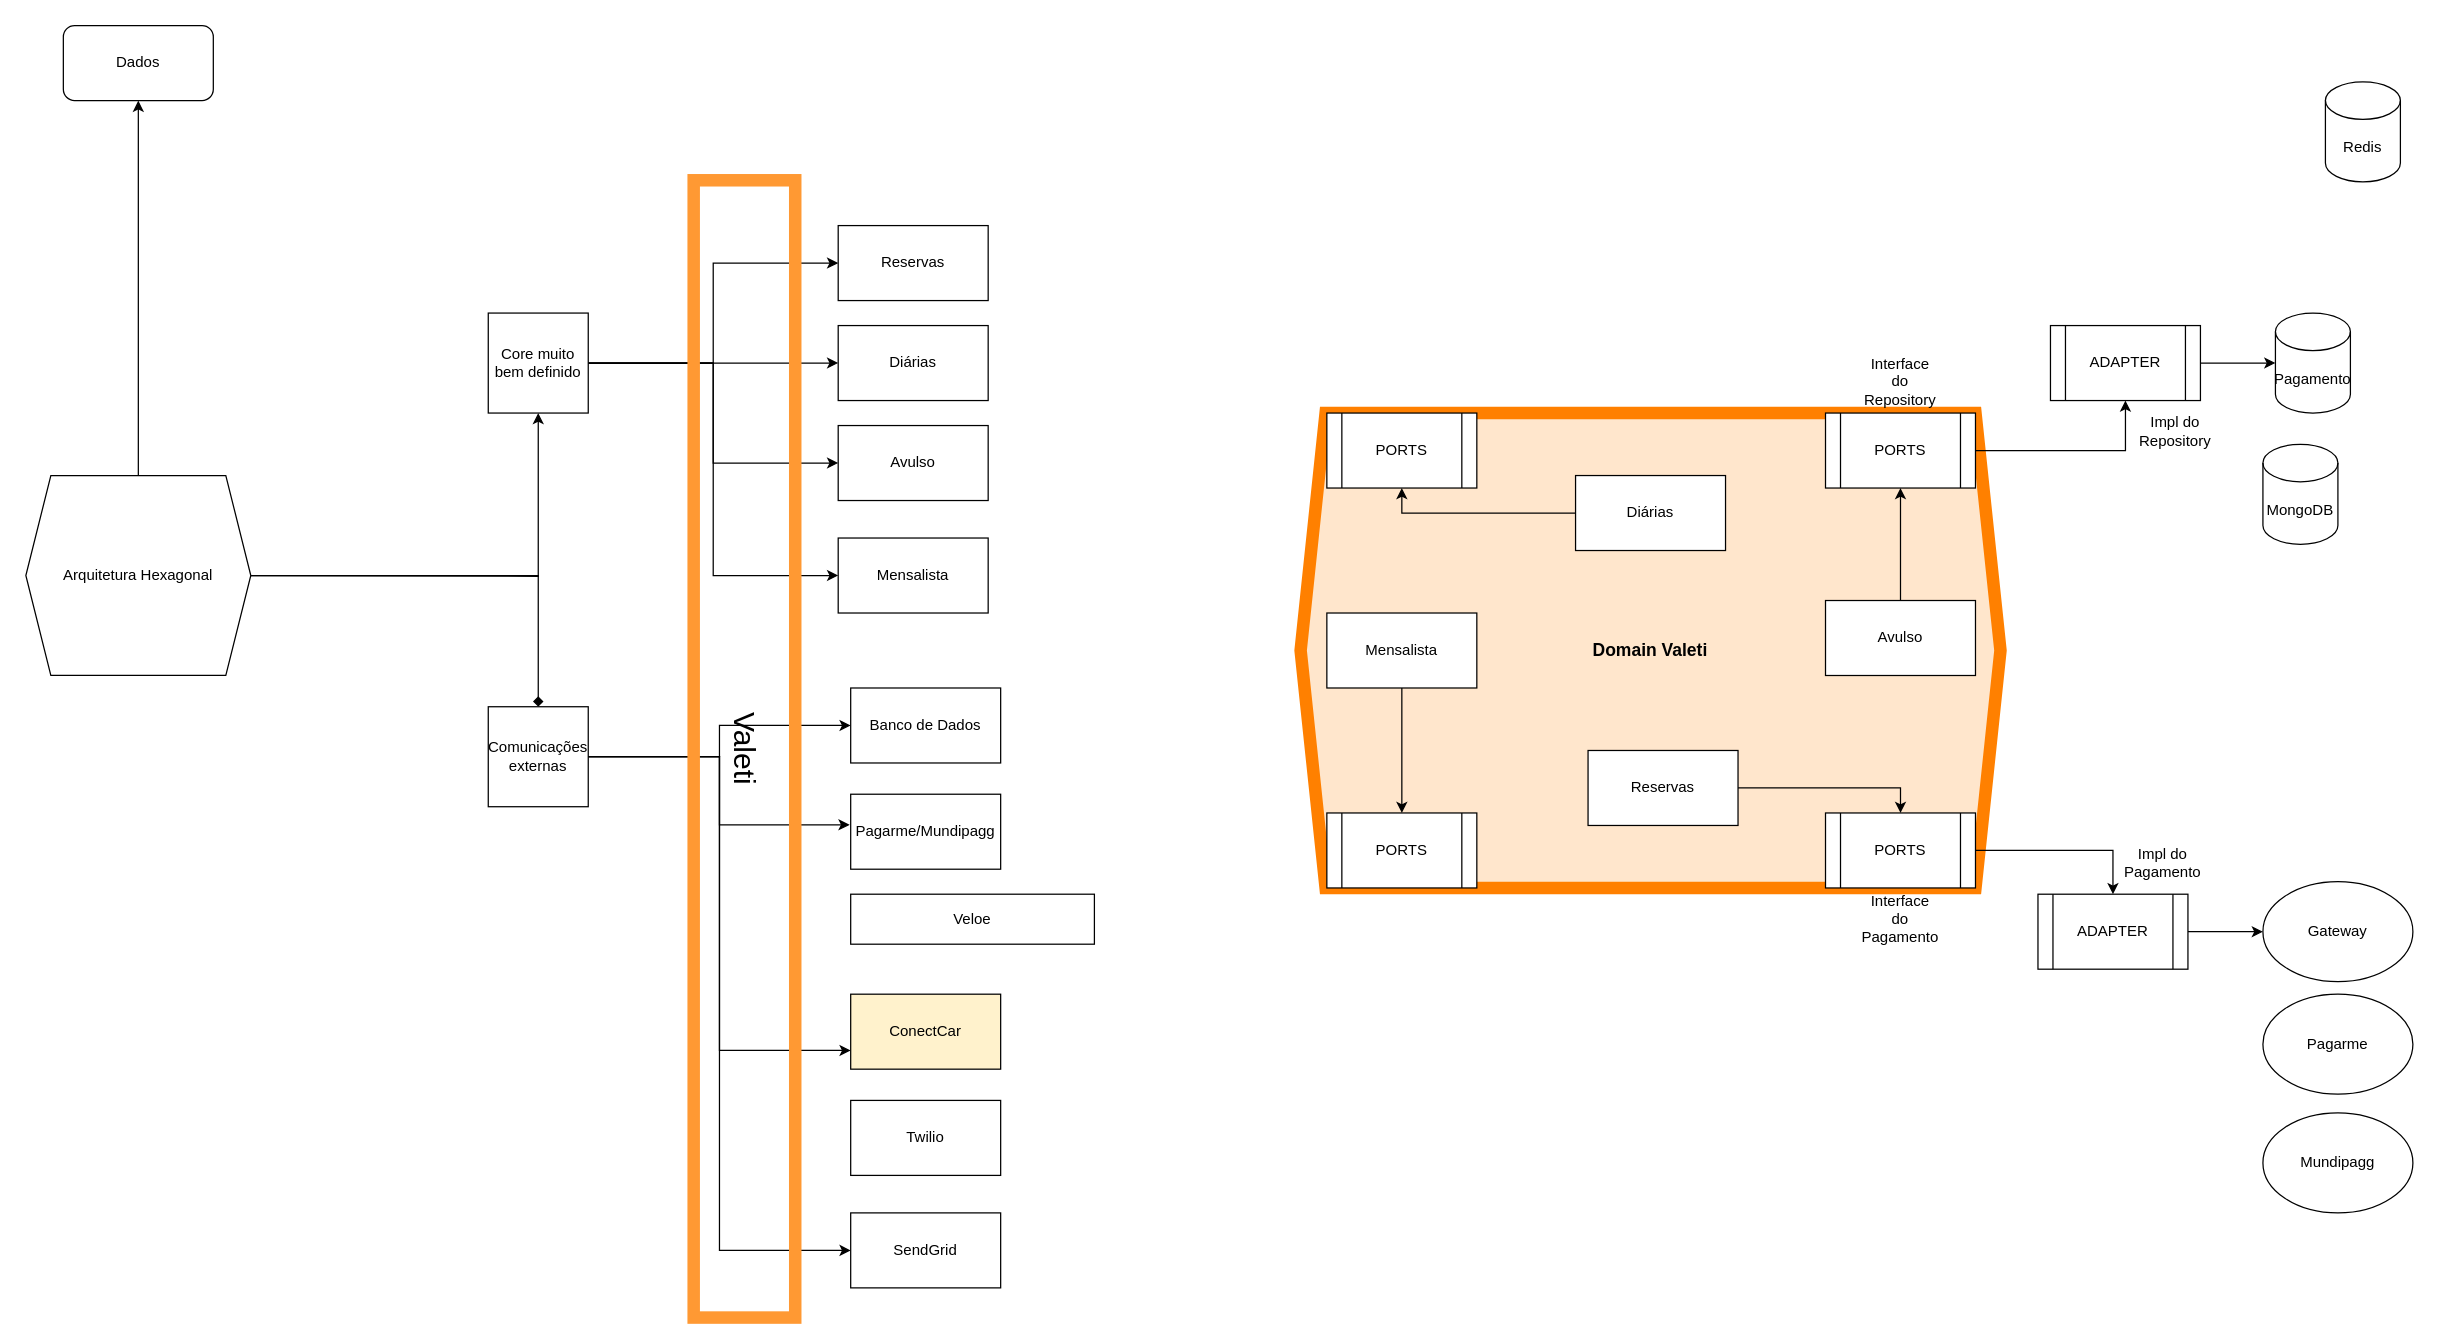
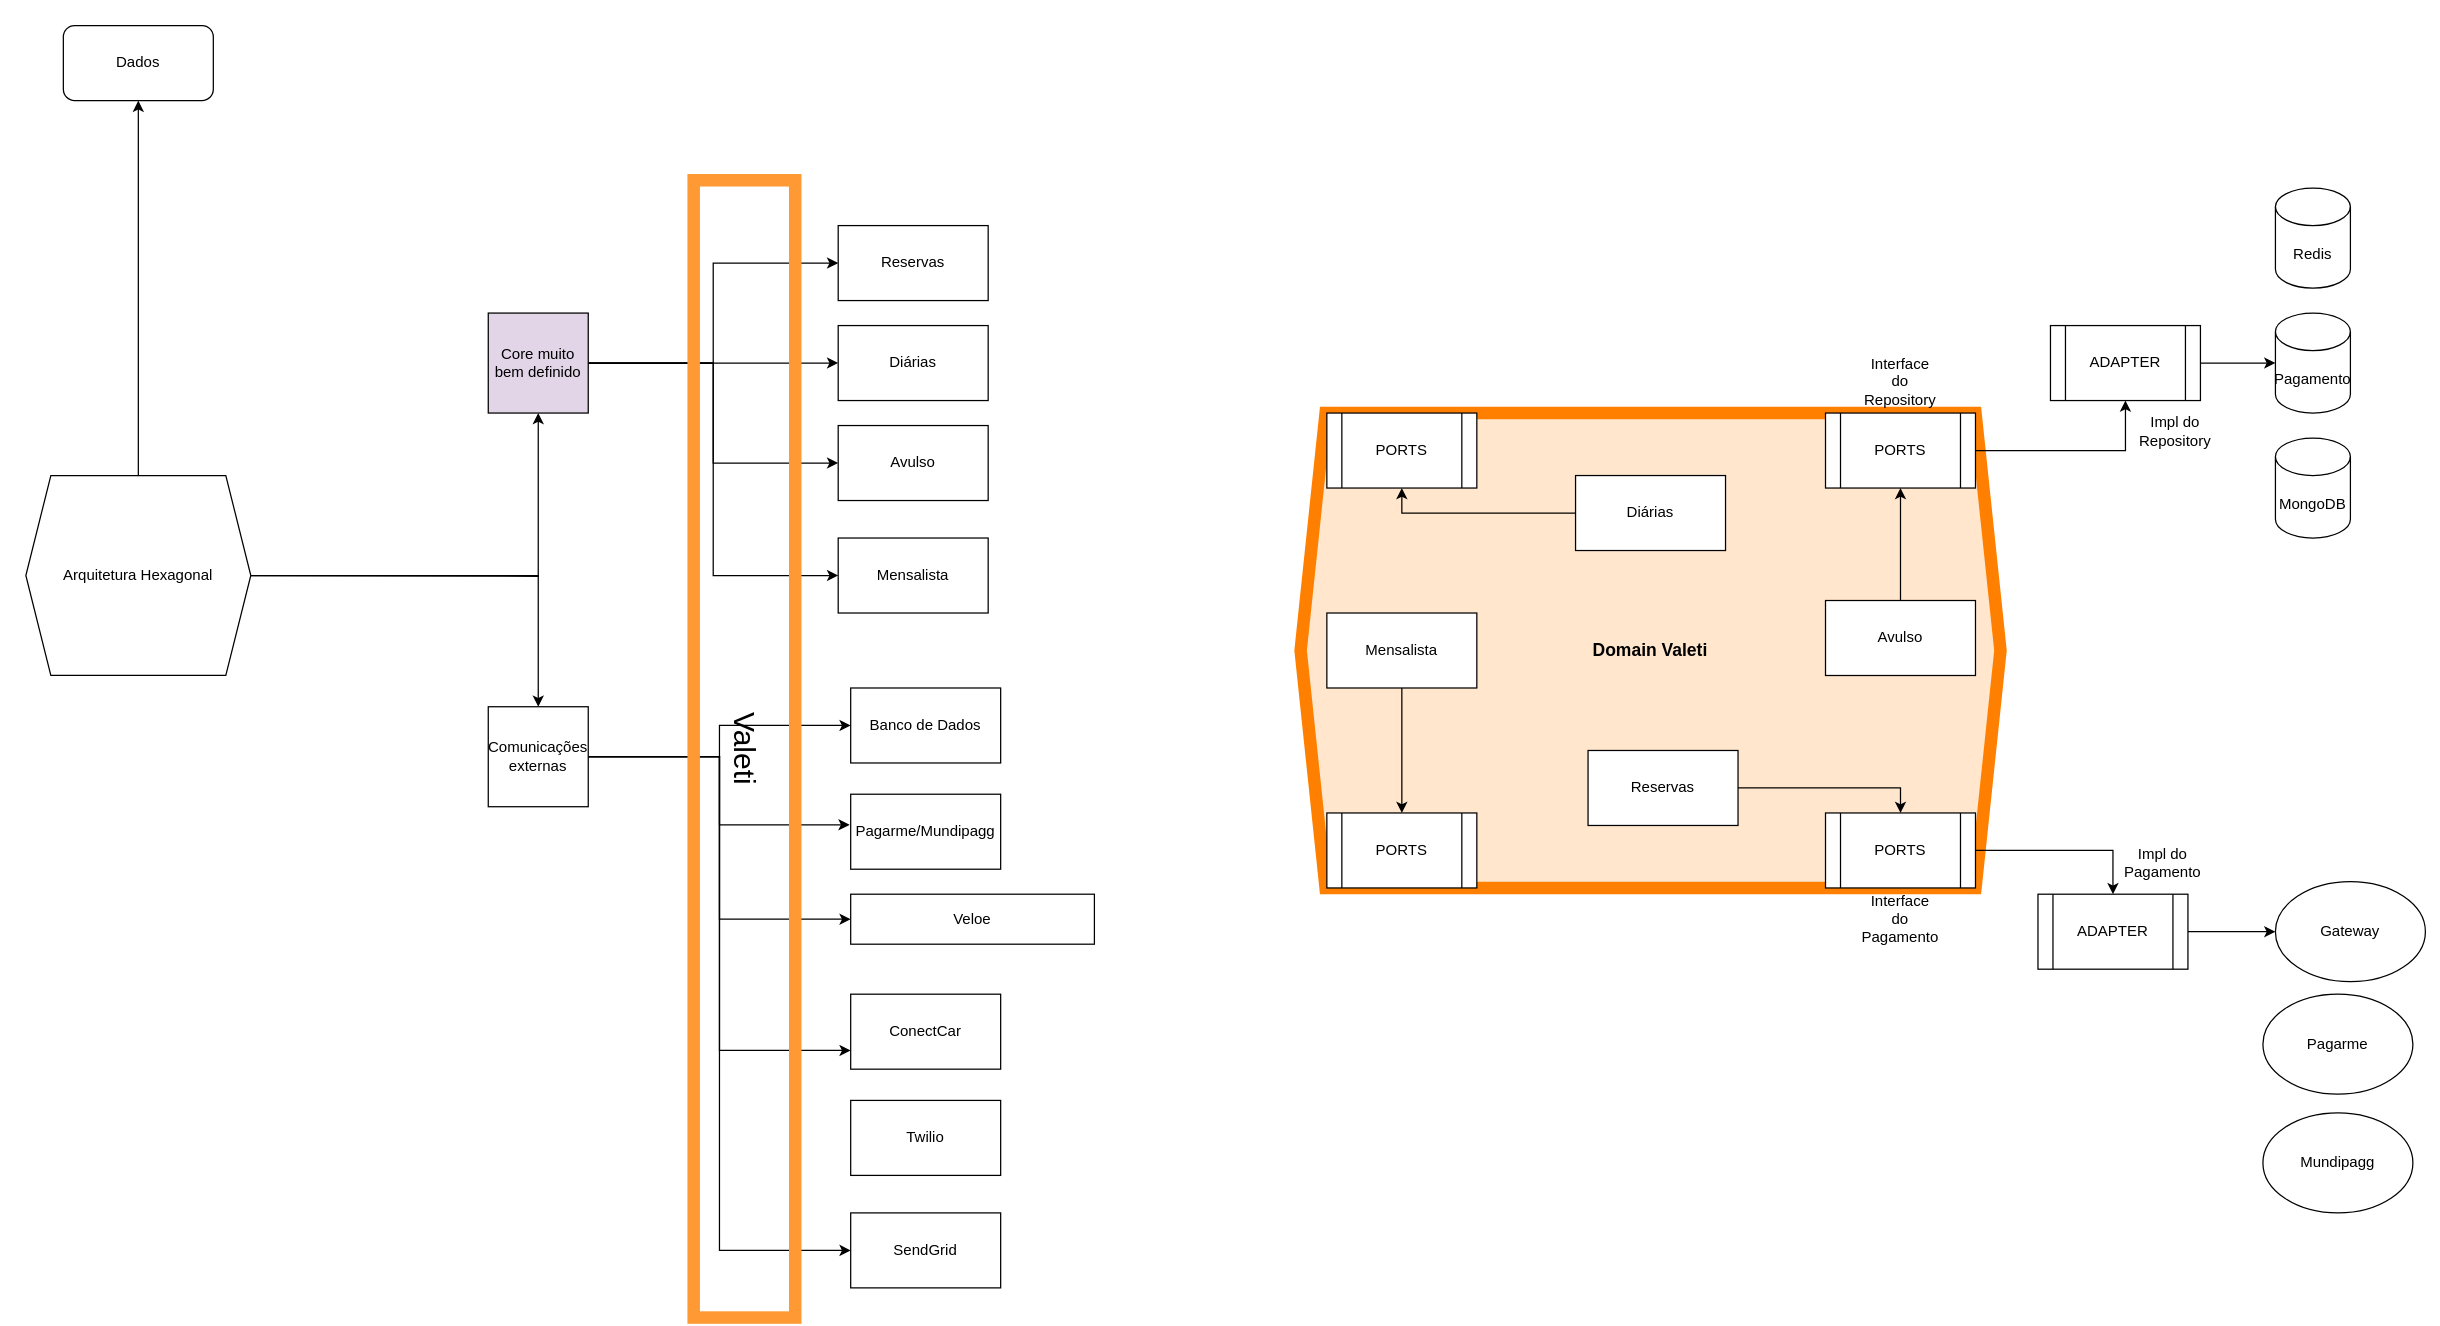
(2363, 132) -> (2313, 238)
(538, 363) -> (538, 363)
(2301, 494) -> (2313, 488)
(538, 696) -> (538, 697)
none -> (755, 919)
(2338, 932) -> (2351, 932)
(926, 1032) -> (926, 1032)
